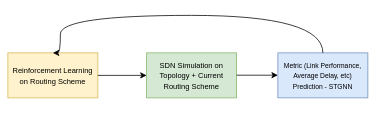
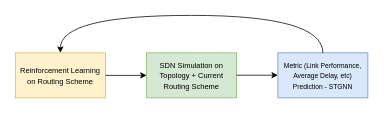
(53, 75) -> (60, 75)
